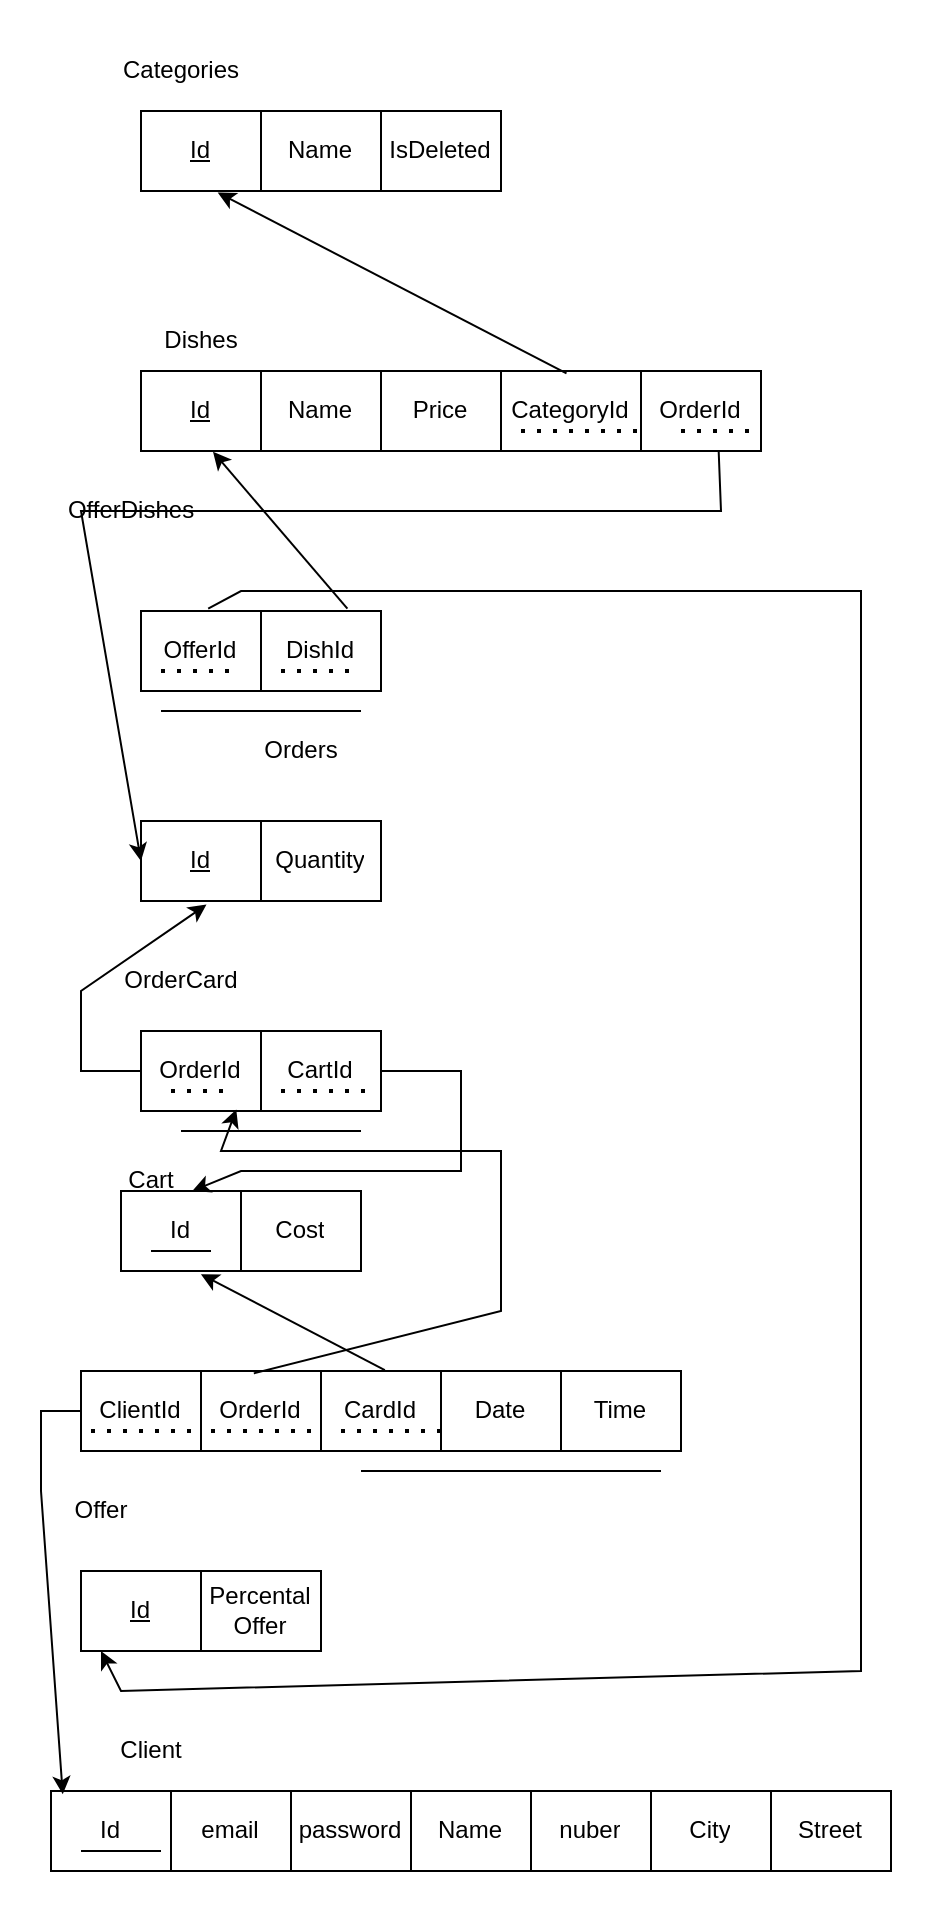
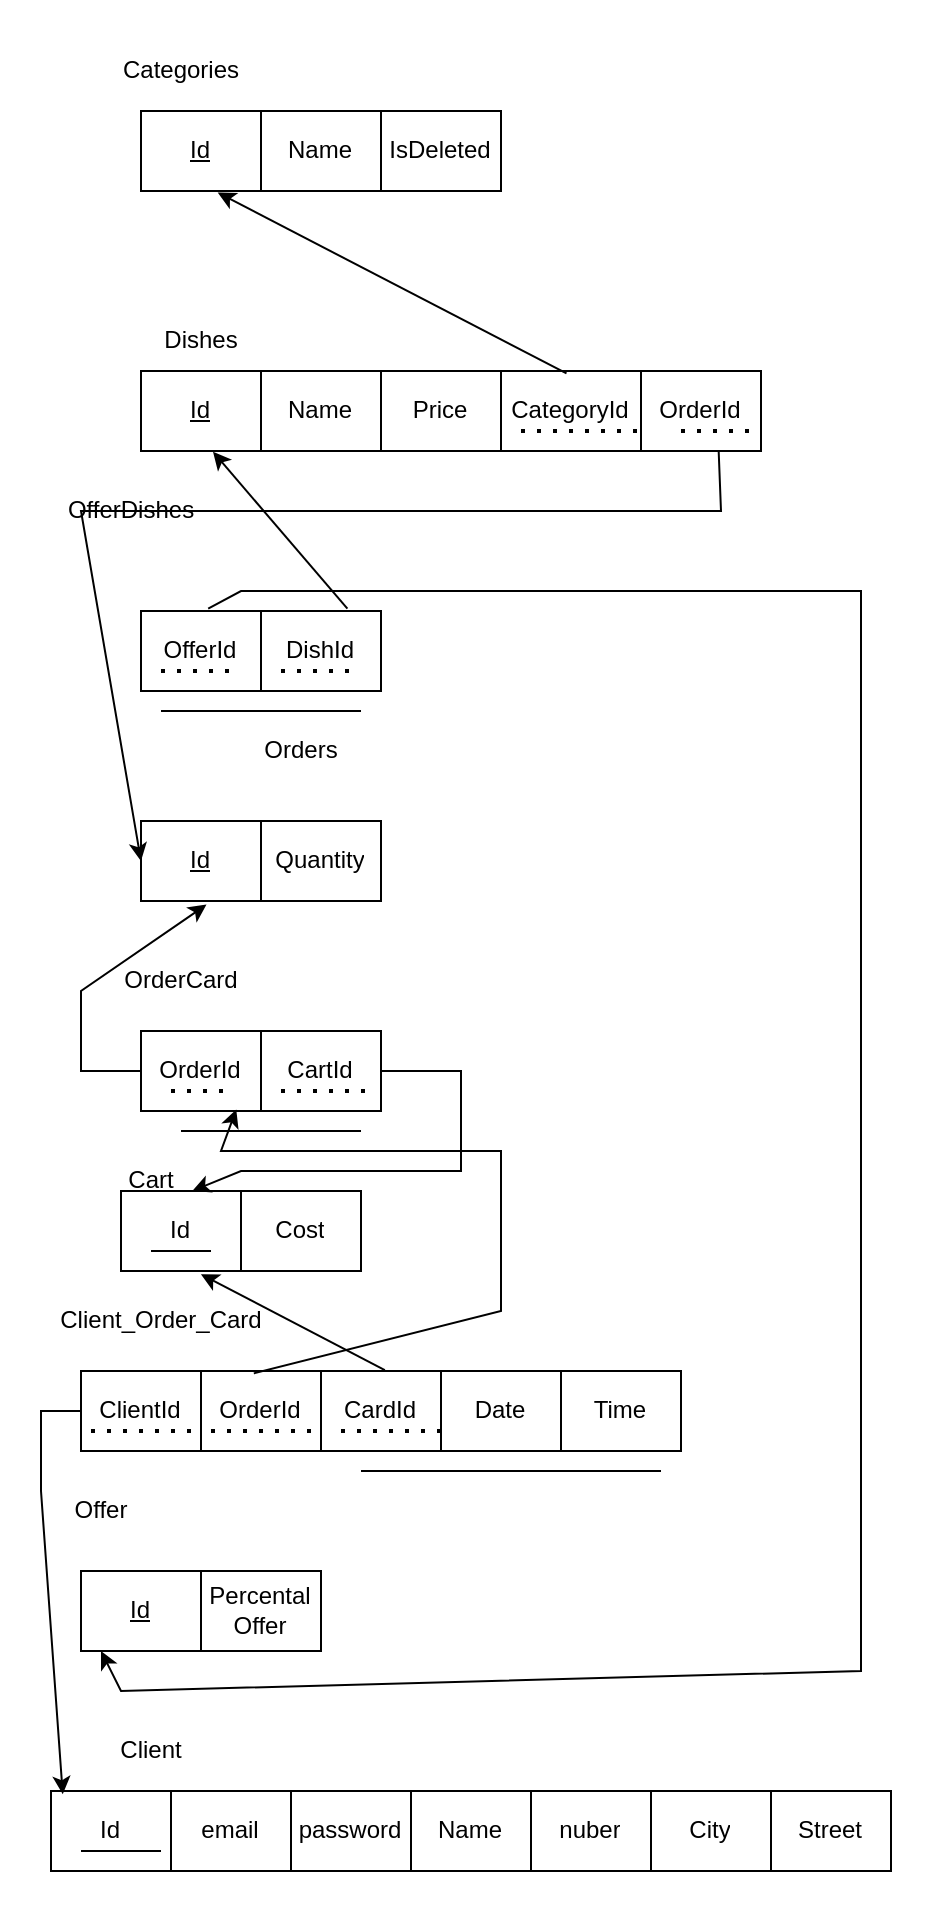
none -> (161, 1321)
